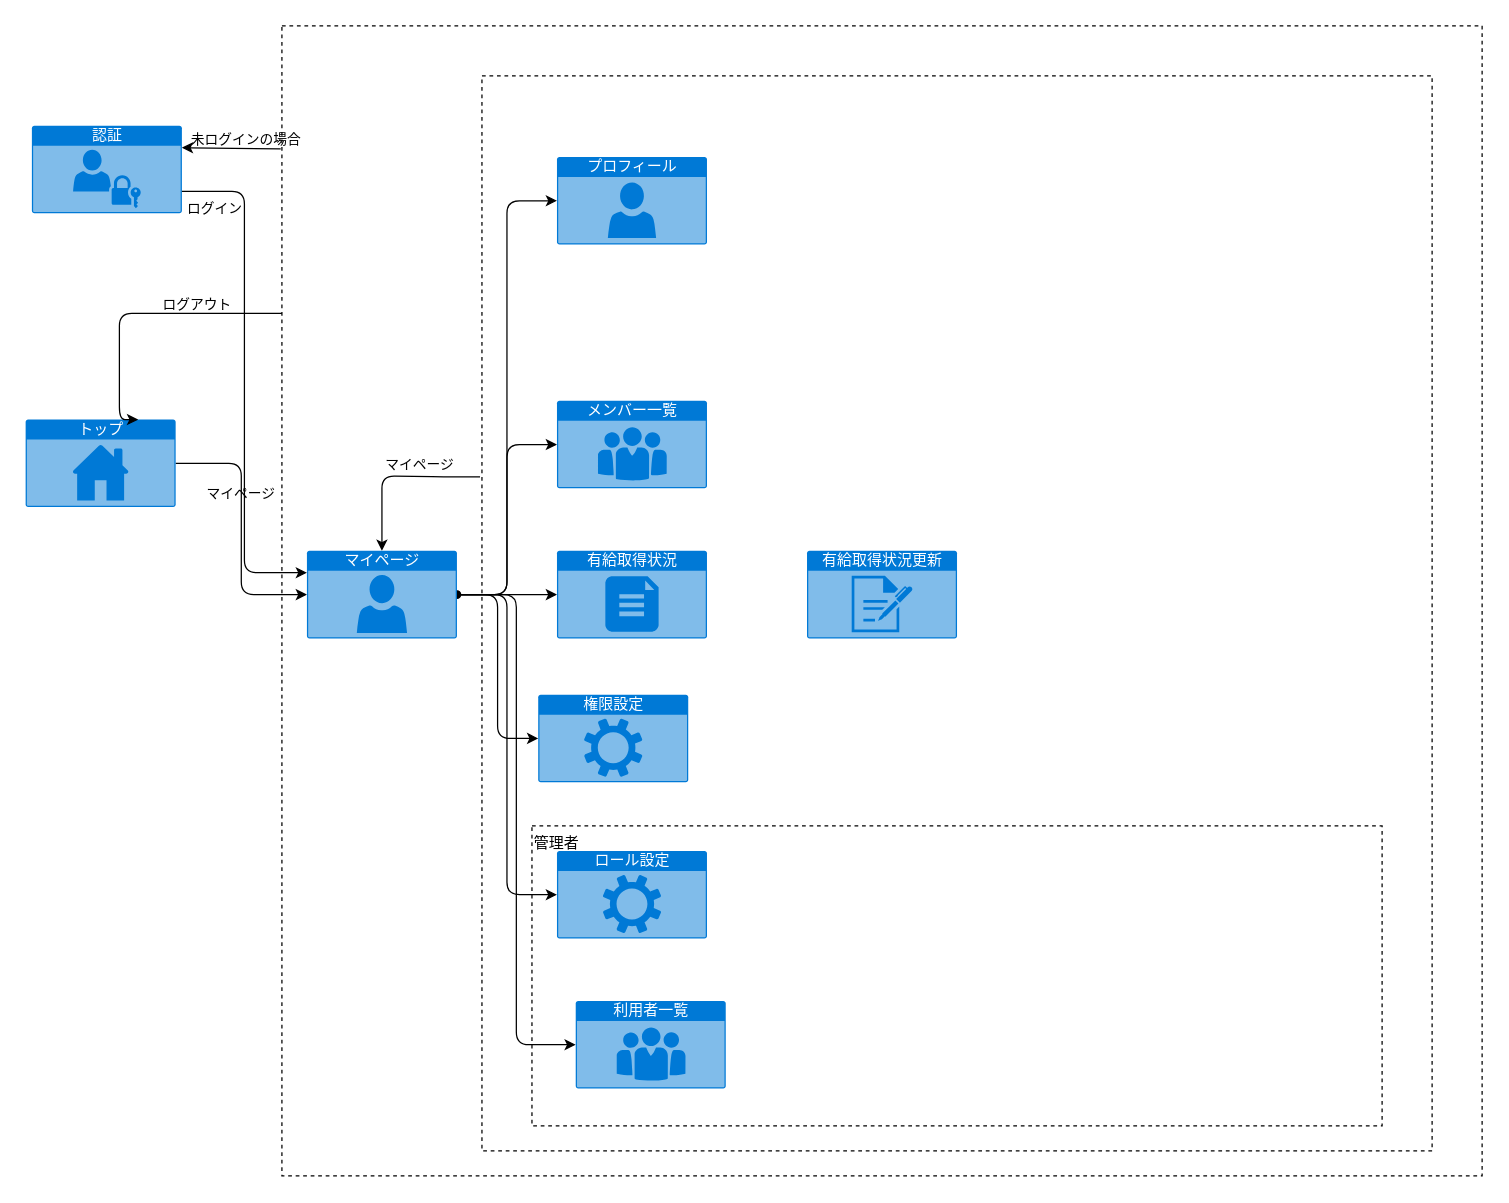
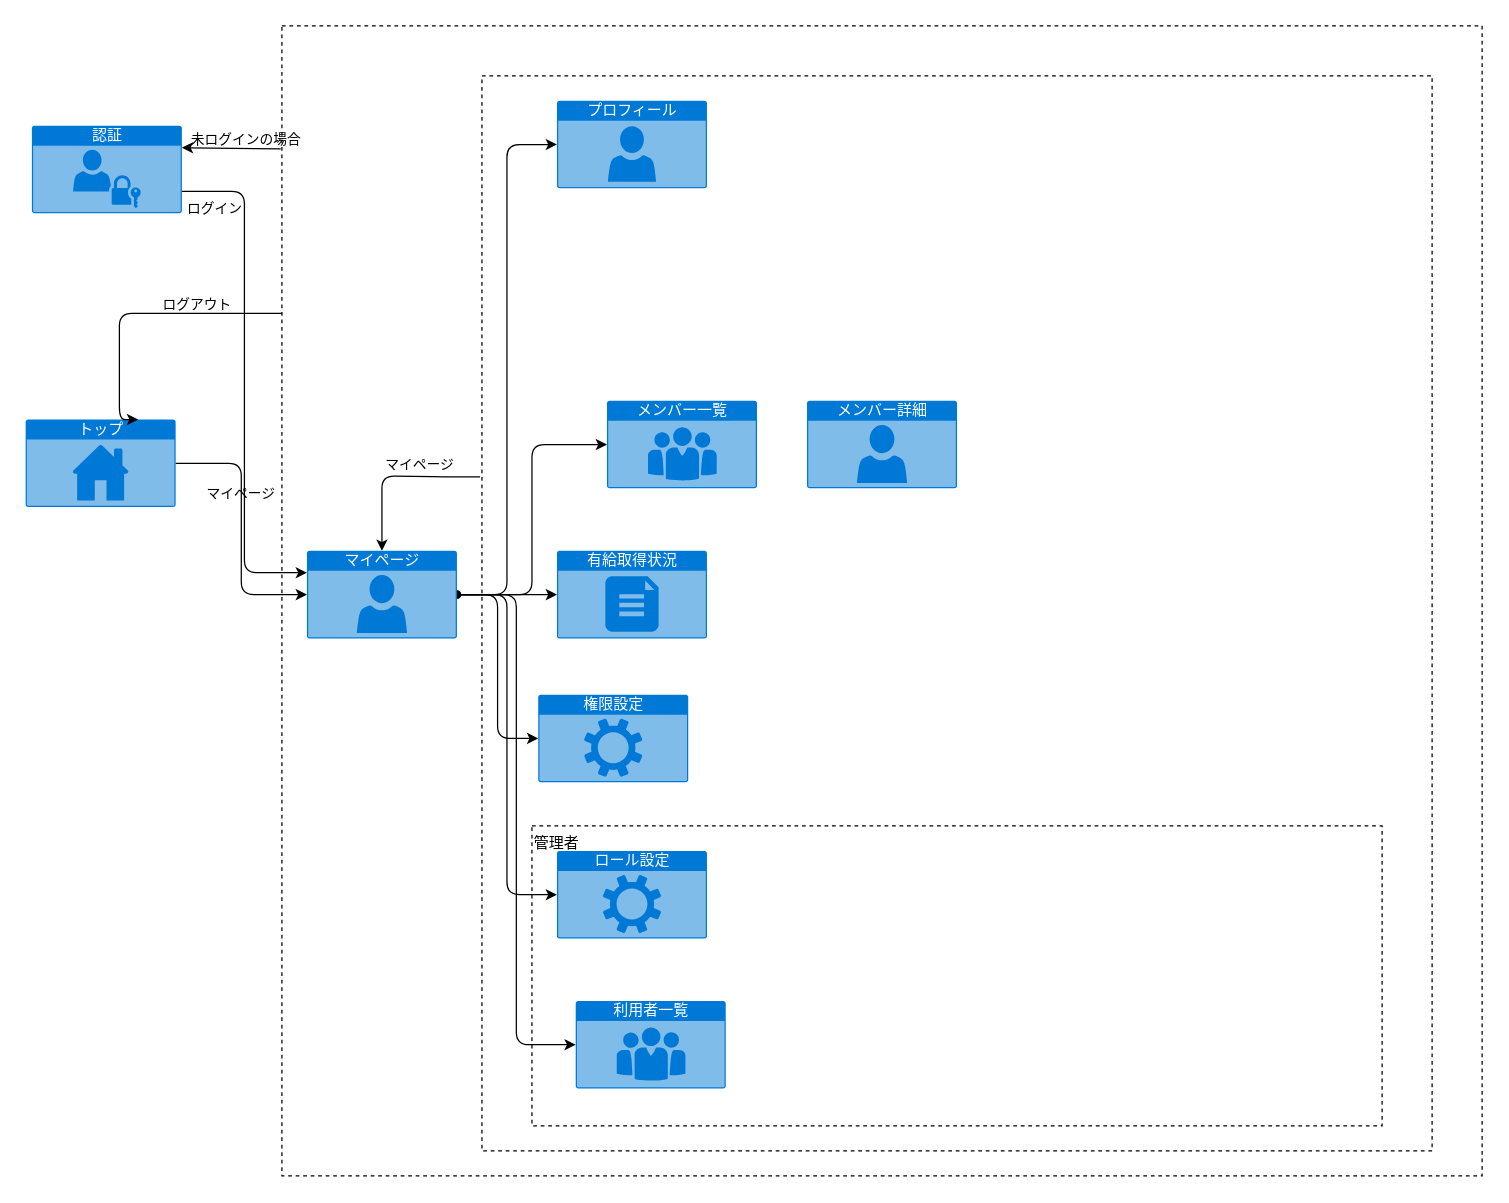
(632, 201) -> (632, 144)
(632, 444) -> (682, 444)
none -> (882, 444)
(882, 594) -> none
